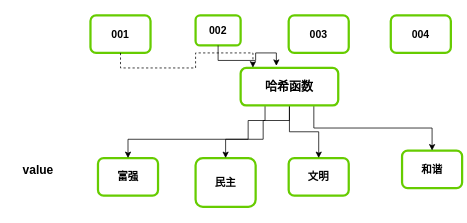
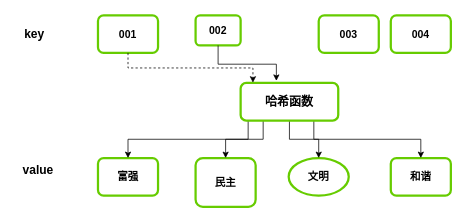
none -> (34, 33)
(120, 34) -> (128, 34)
(318, 34) -> (348, 34)
(289, 87) -> (289, 102)
(432, 169) -> (420, 177)
(318, 177) -> (318, 177)
